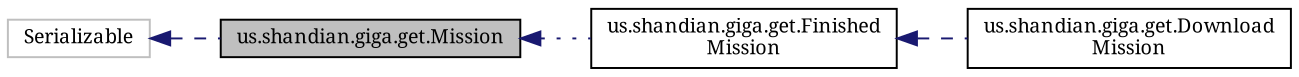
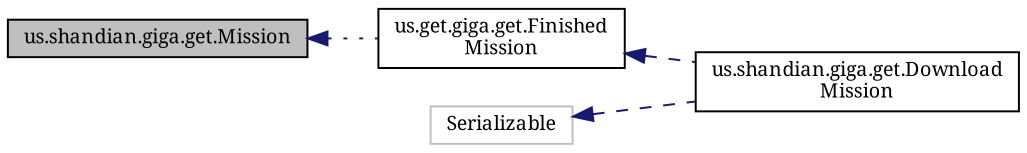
(196, 38) -> (644, 108)
(744, 38) -> (502, 38)
